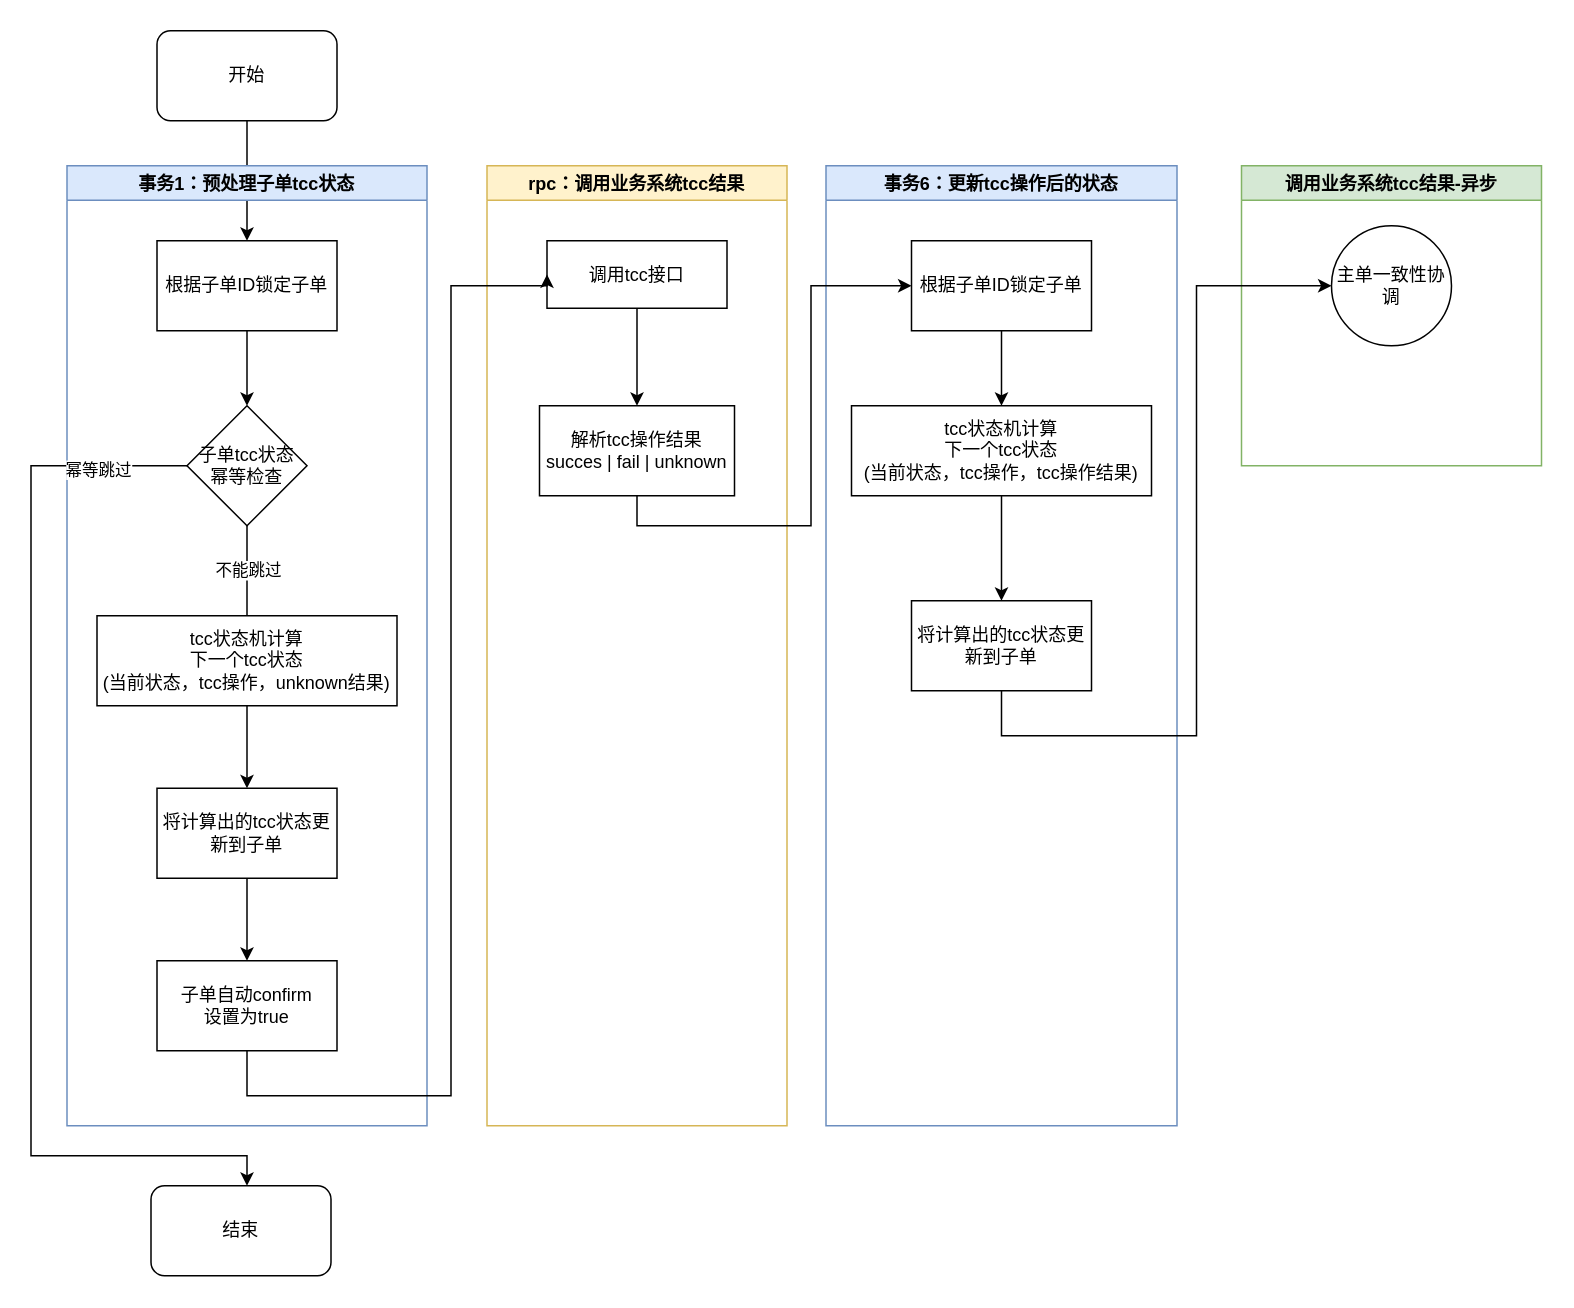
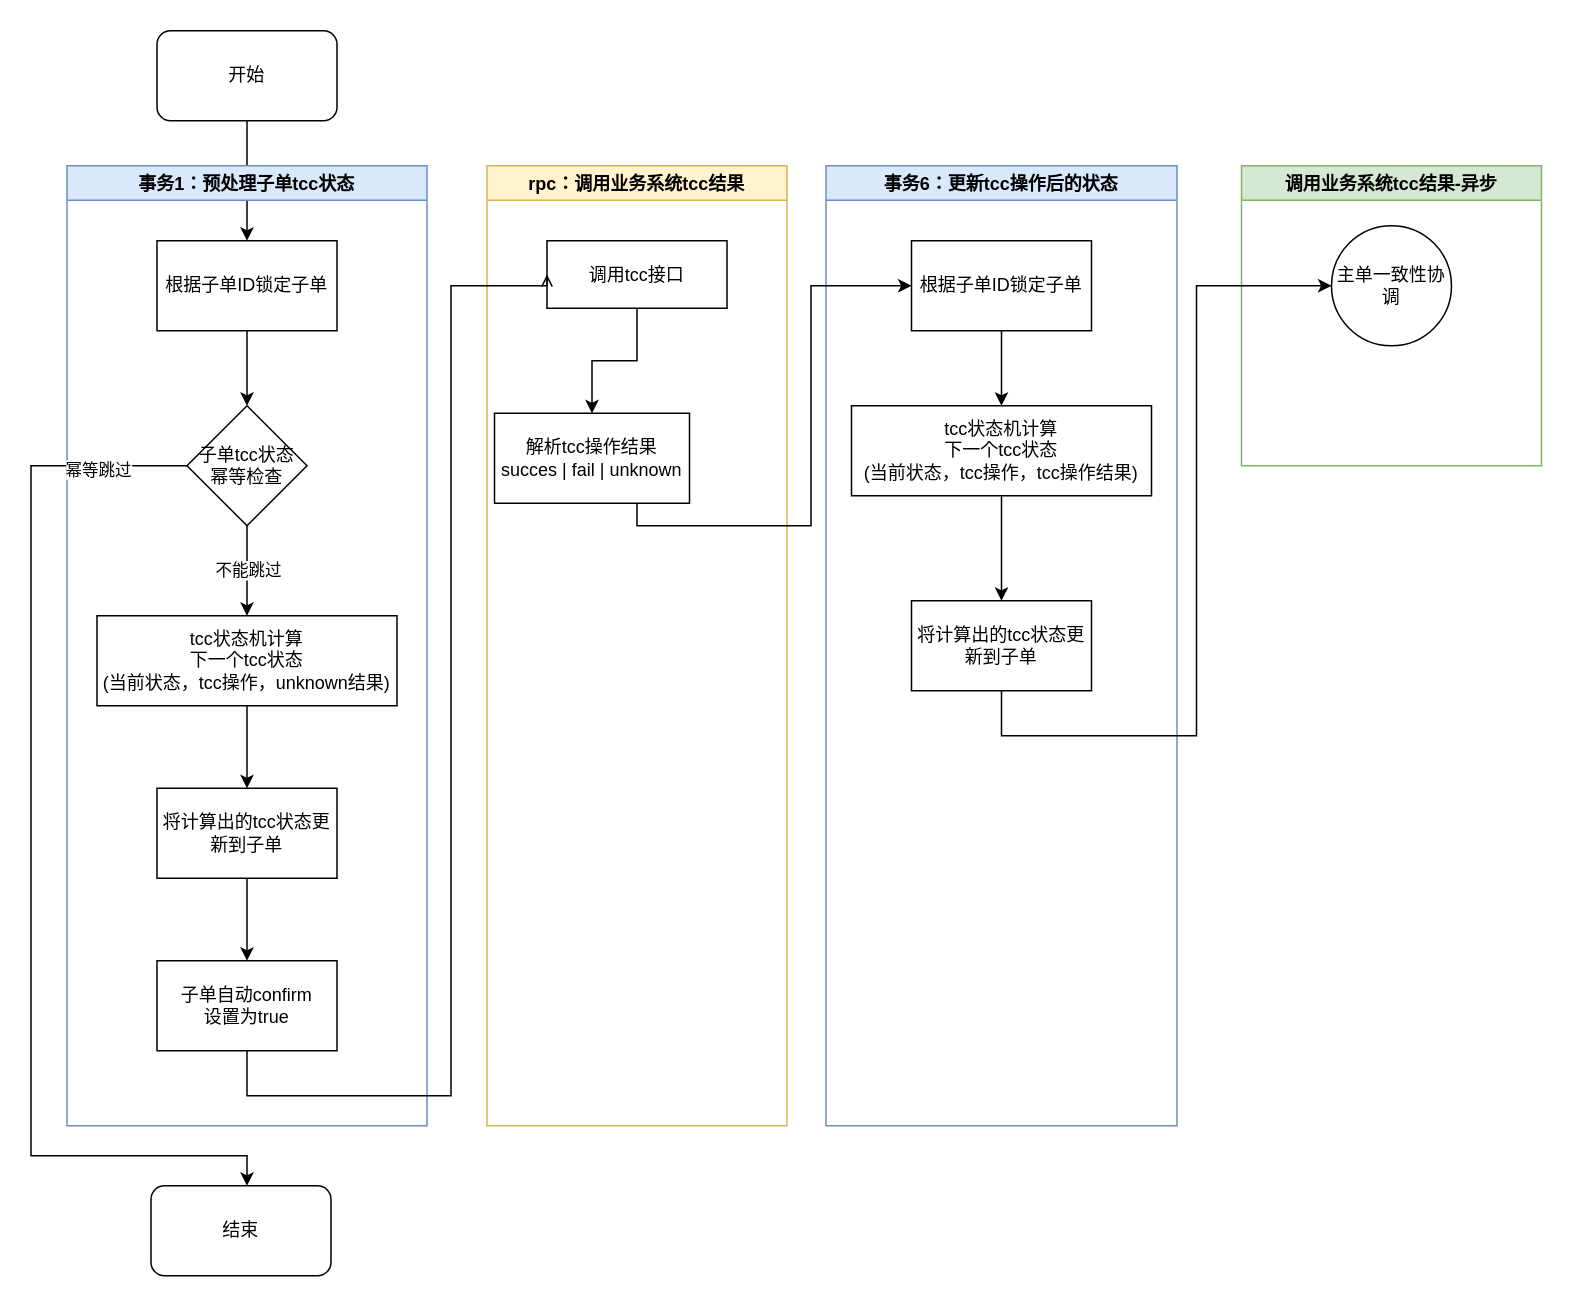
(543, 286) -> (545, 286)
(637, 451) -> (592, 458)
(247, 608) -> (247, 604)
